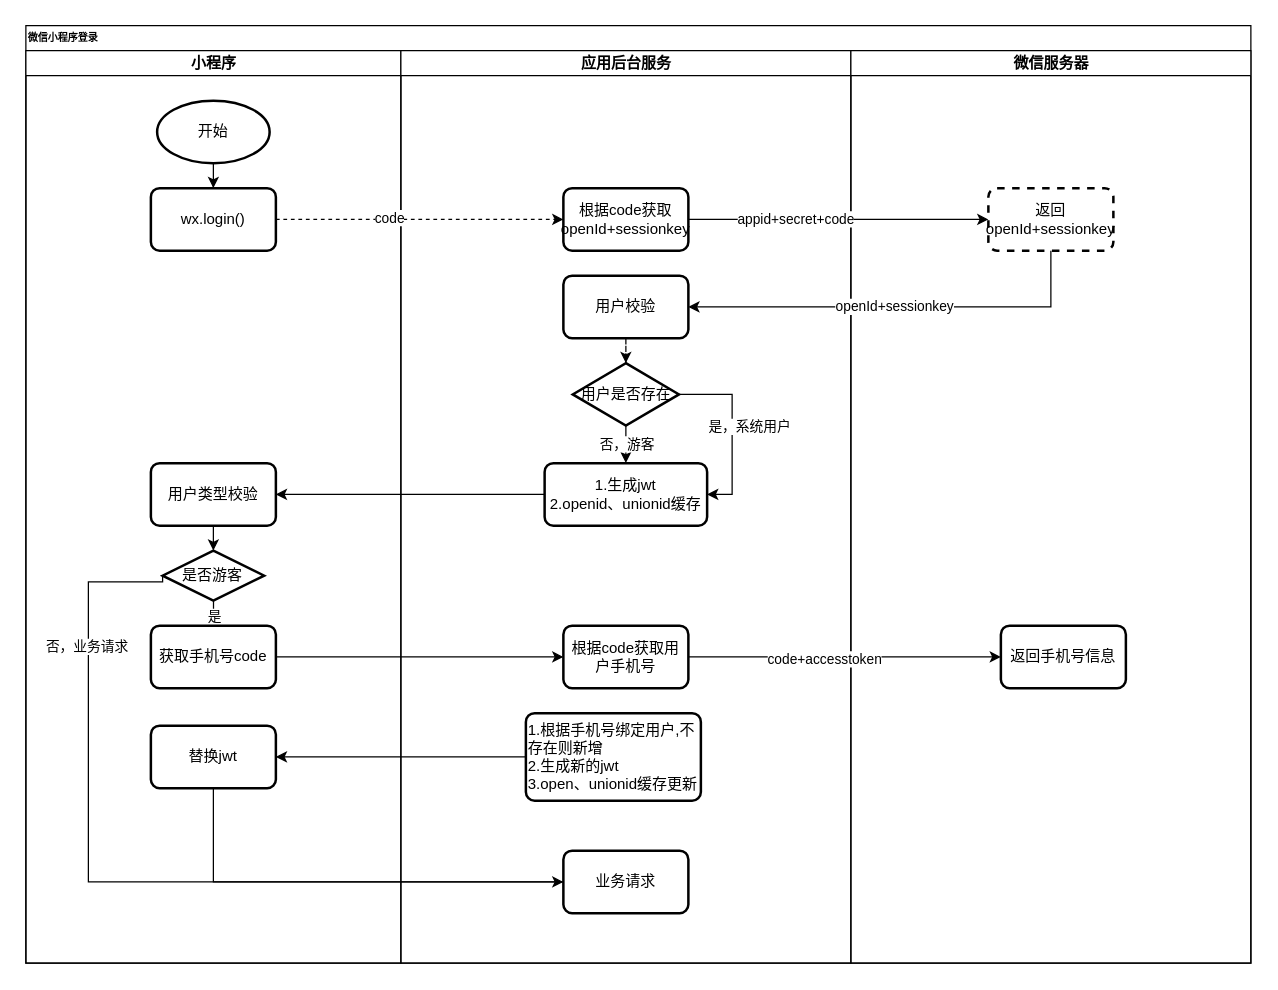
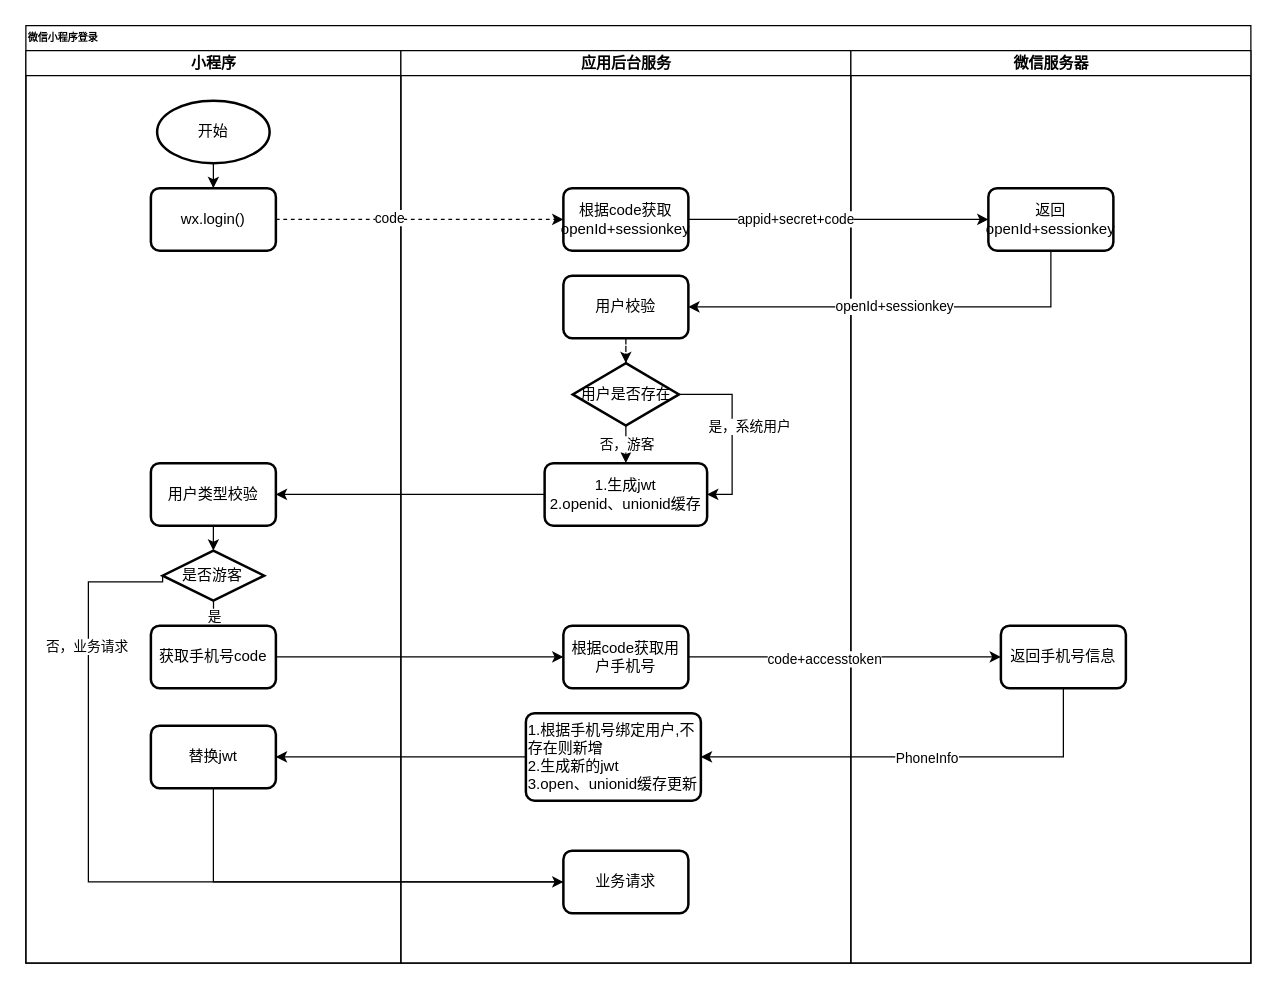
(1051, 219) -> (1051, 219)
none -> (920, 757)
